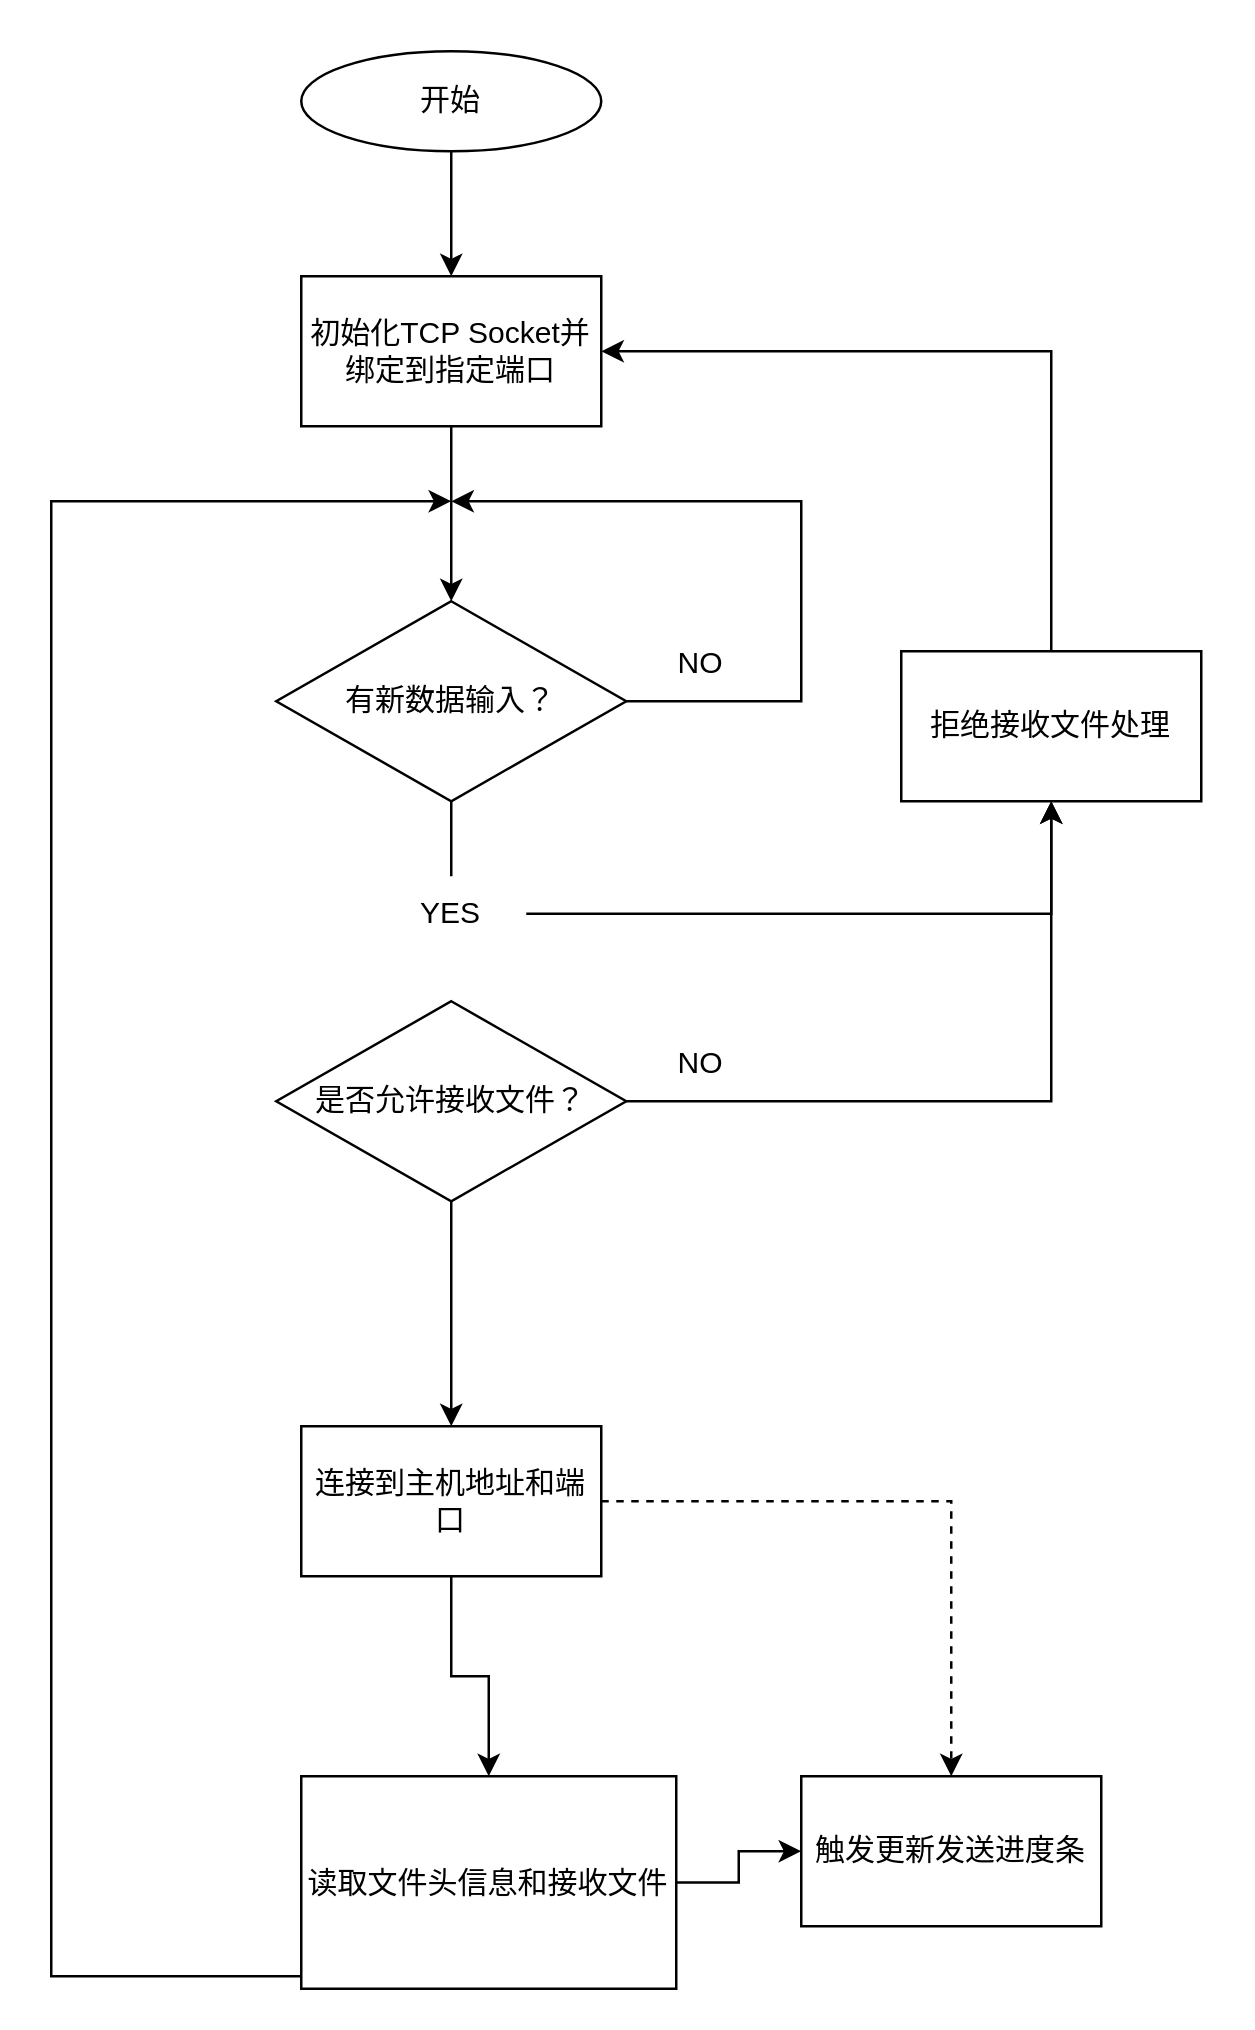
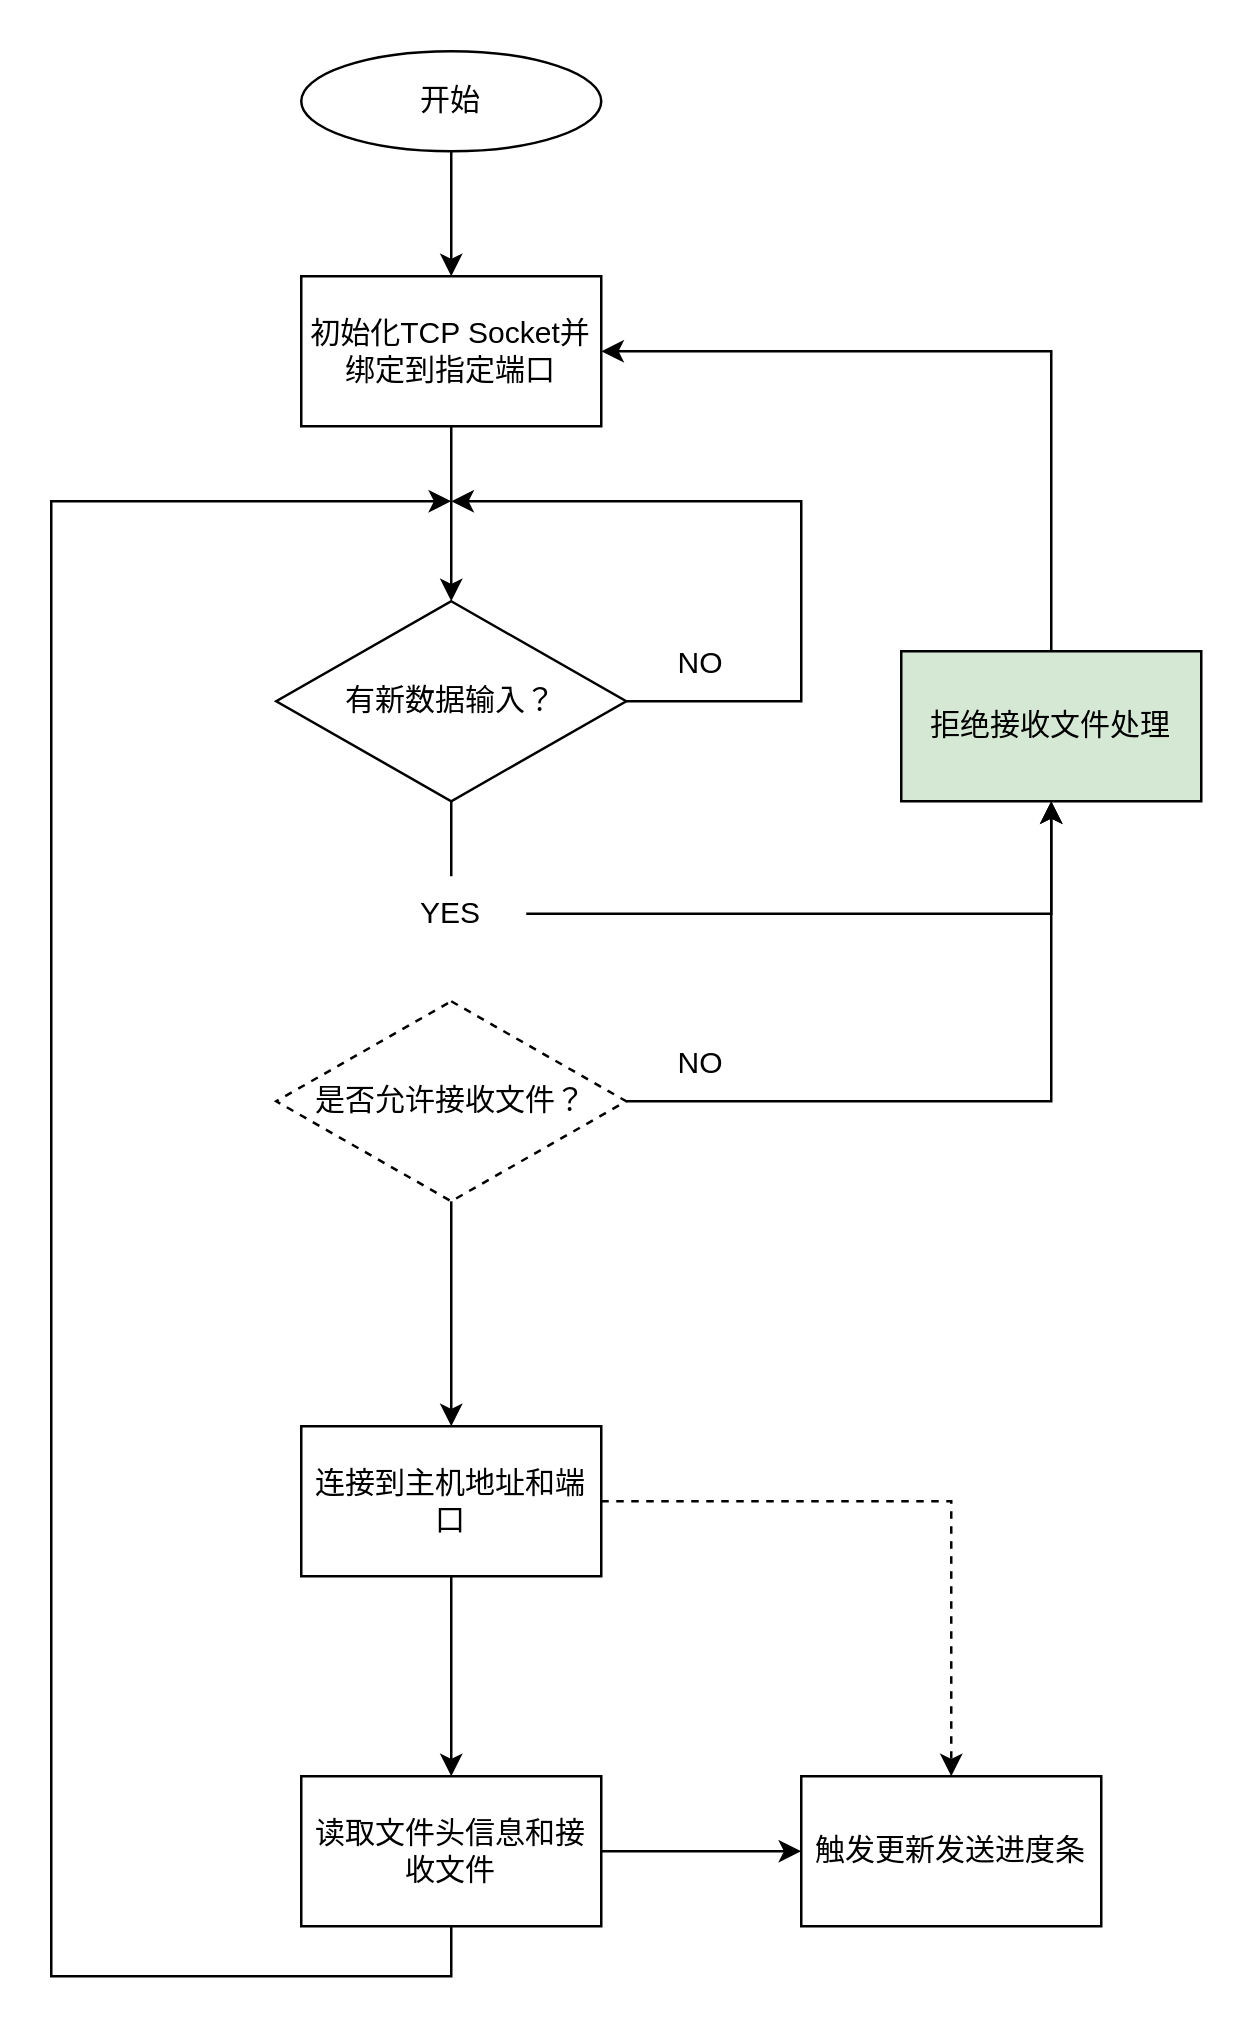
(1051, 726) -> (1051, 726)
(451, 1101) -> (451, 1101)
(489, 1883) -> (451, 1851)
